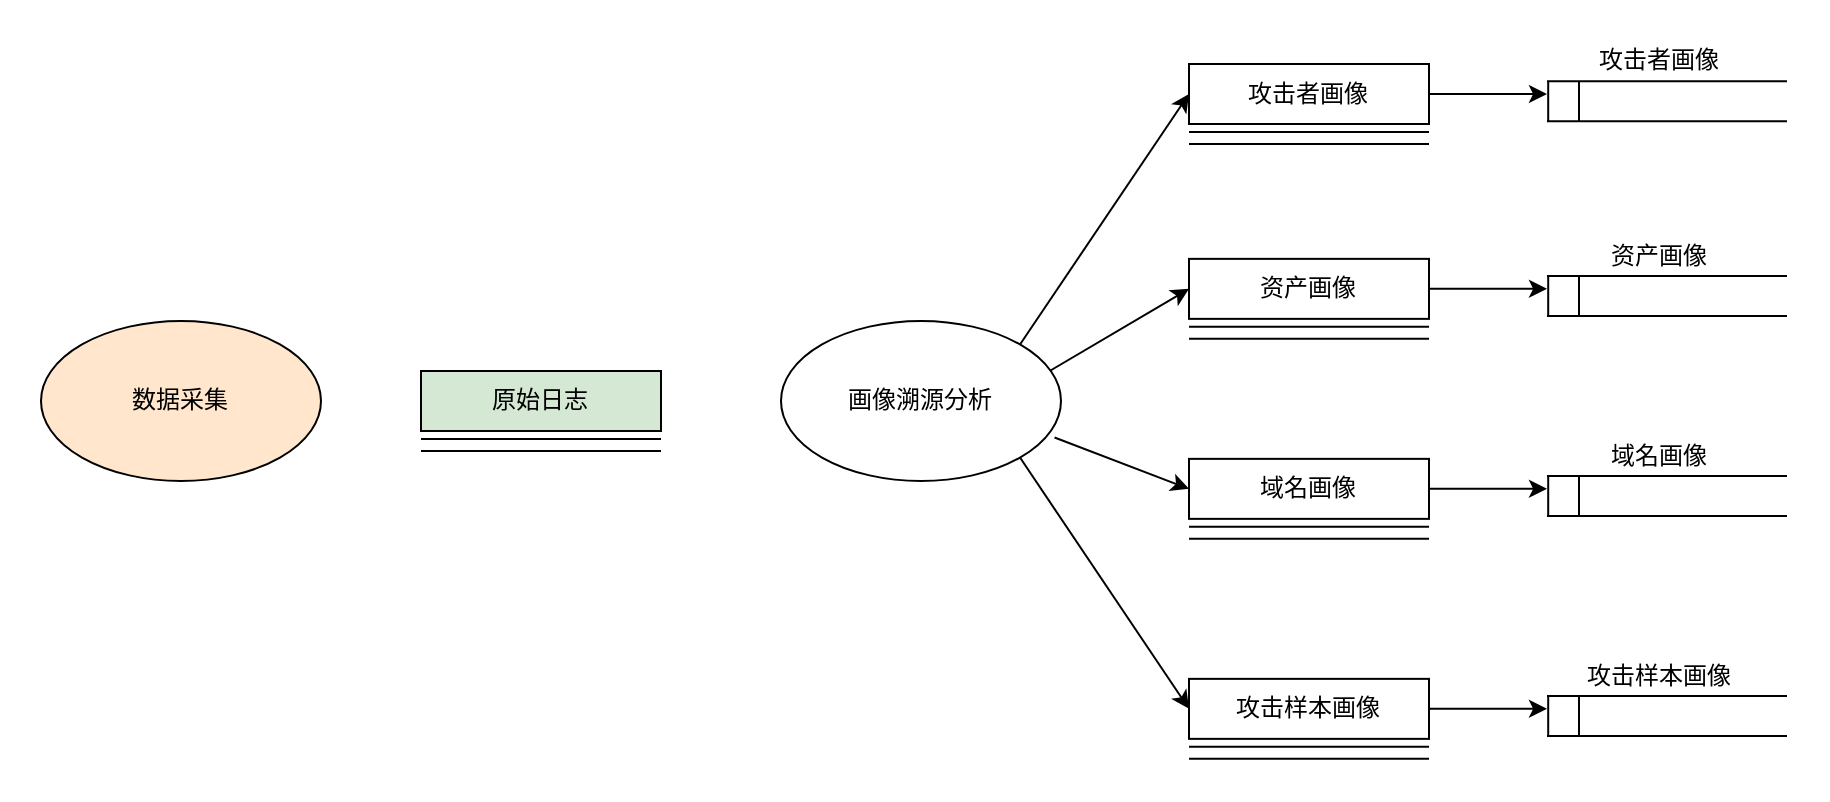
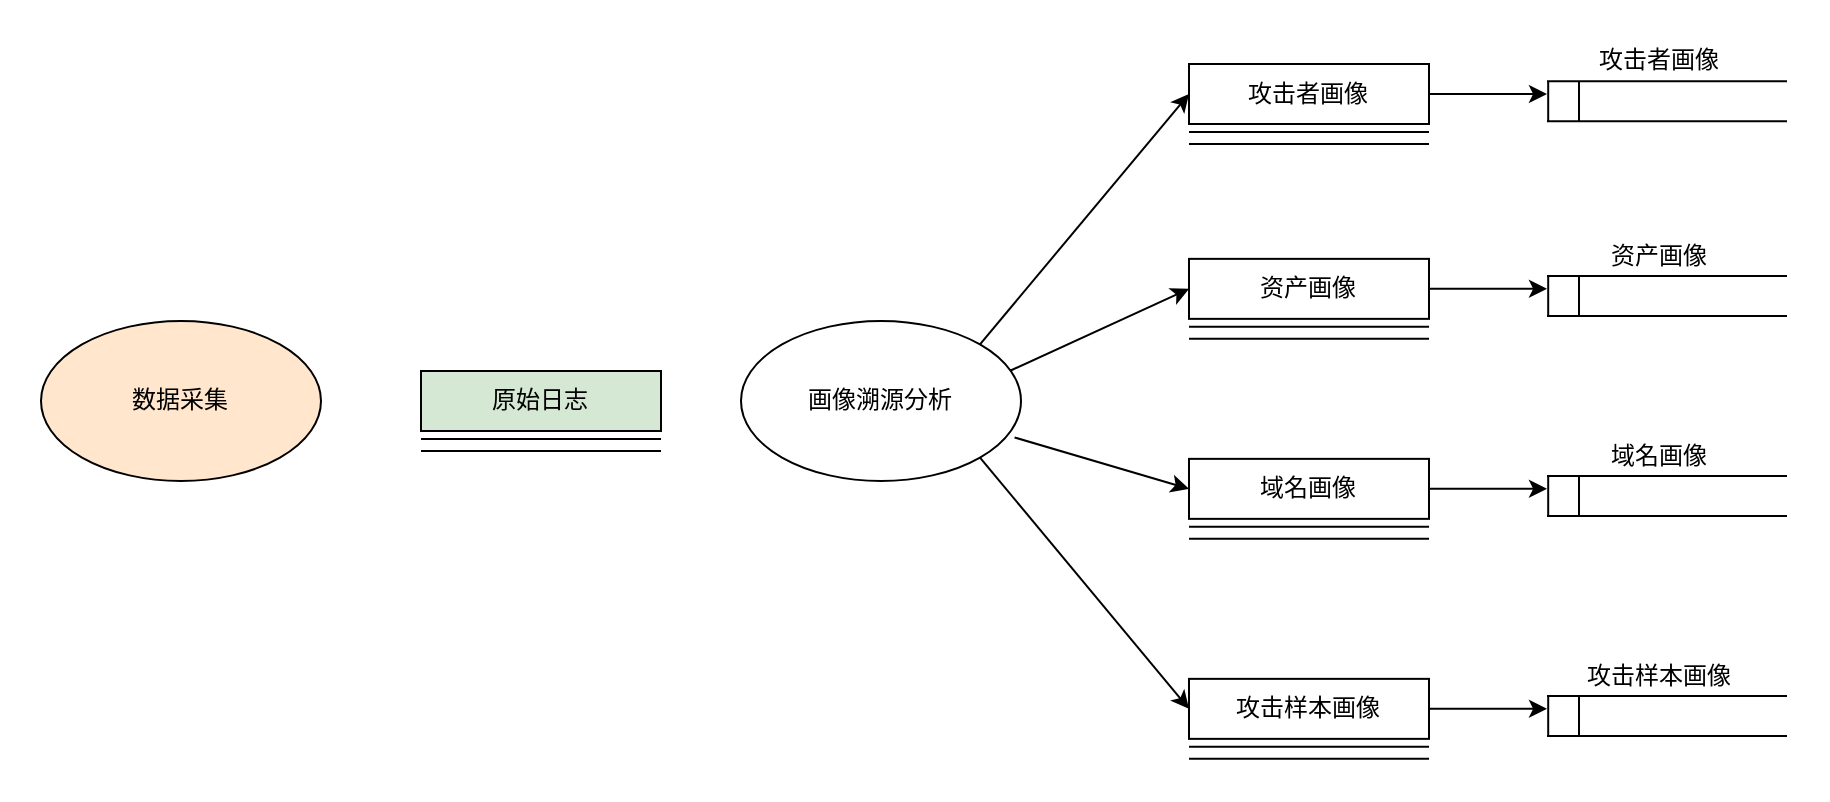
(921, 401) -> (881, 401)
